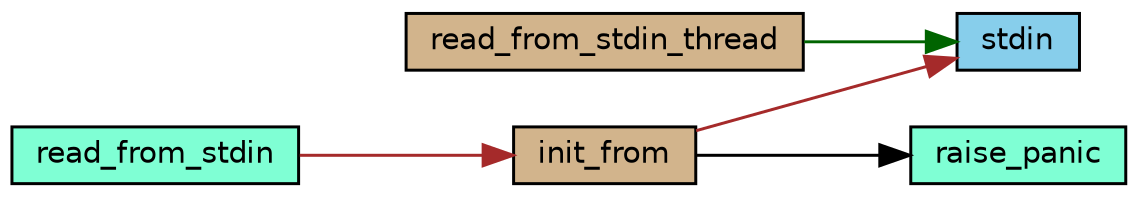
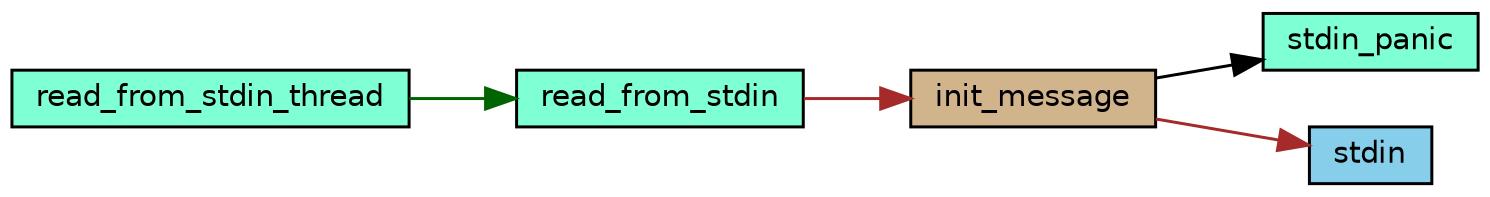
(605, 42) -> (211, 99)
(865, 42) -> (447, 99)
(605, 155) -> (1033, 99)
(1018, 155) -> (1371, 42)
